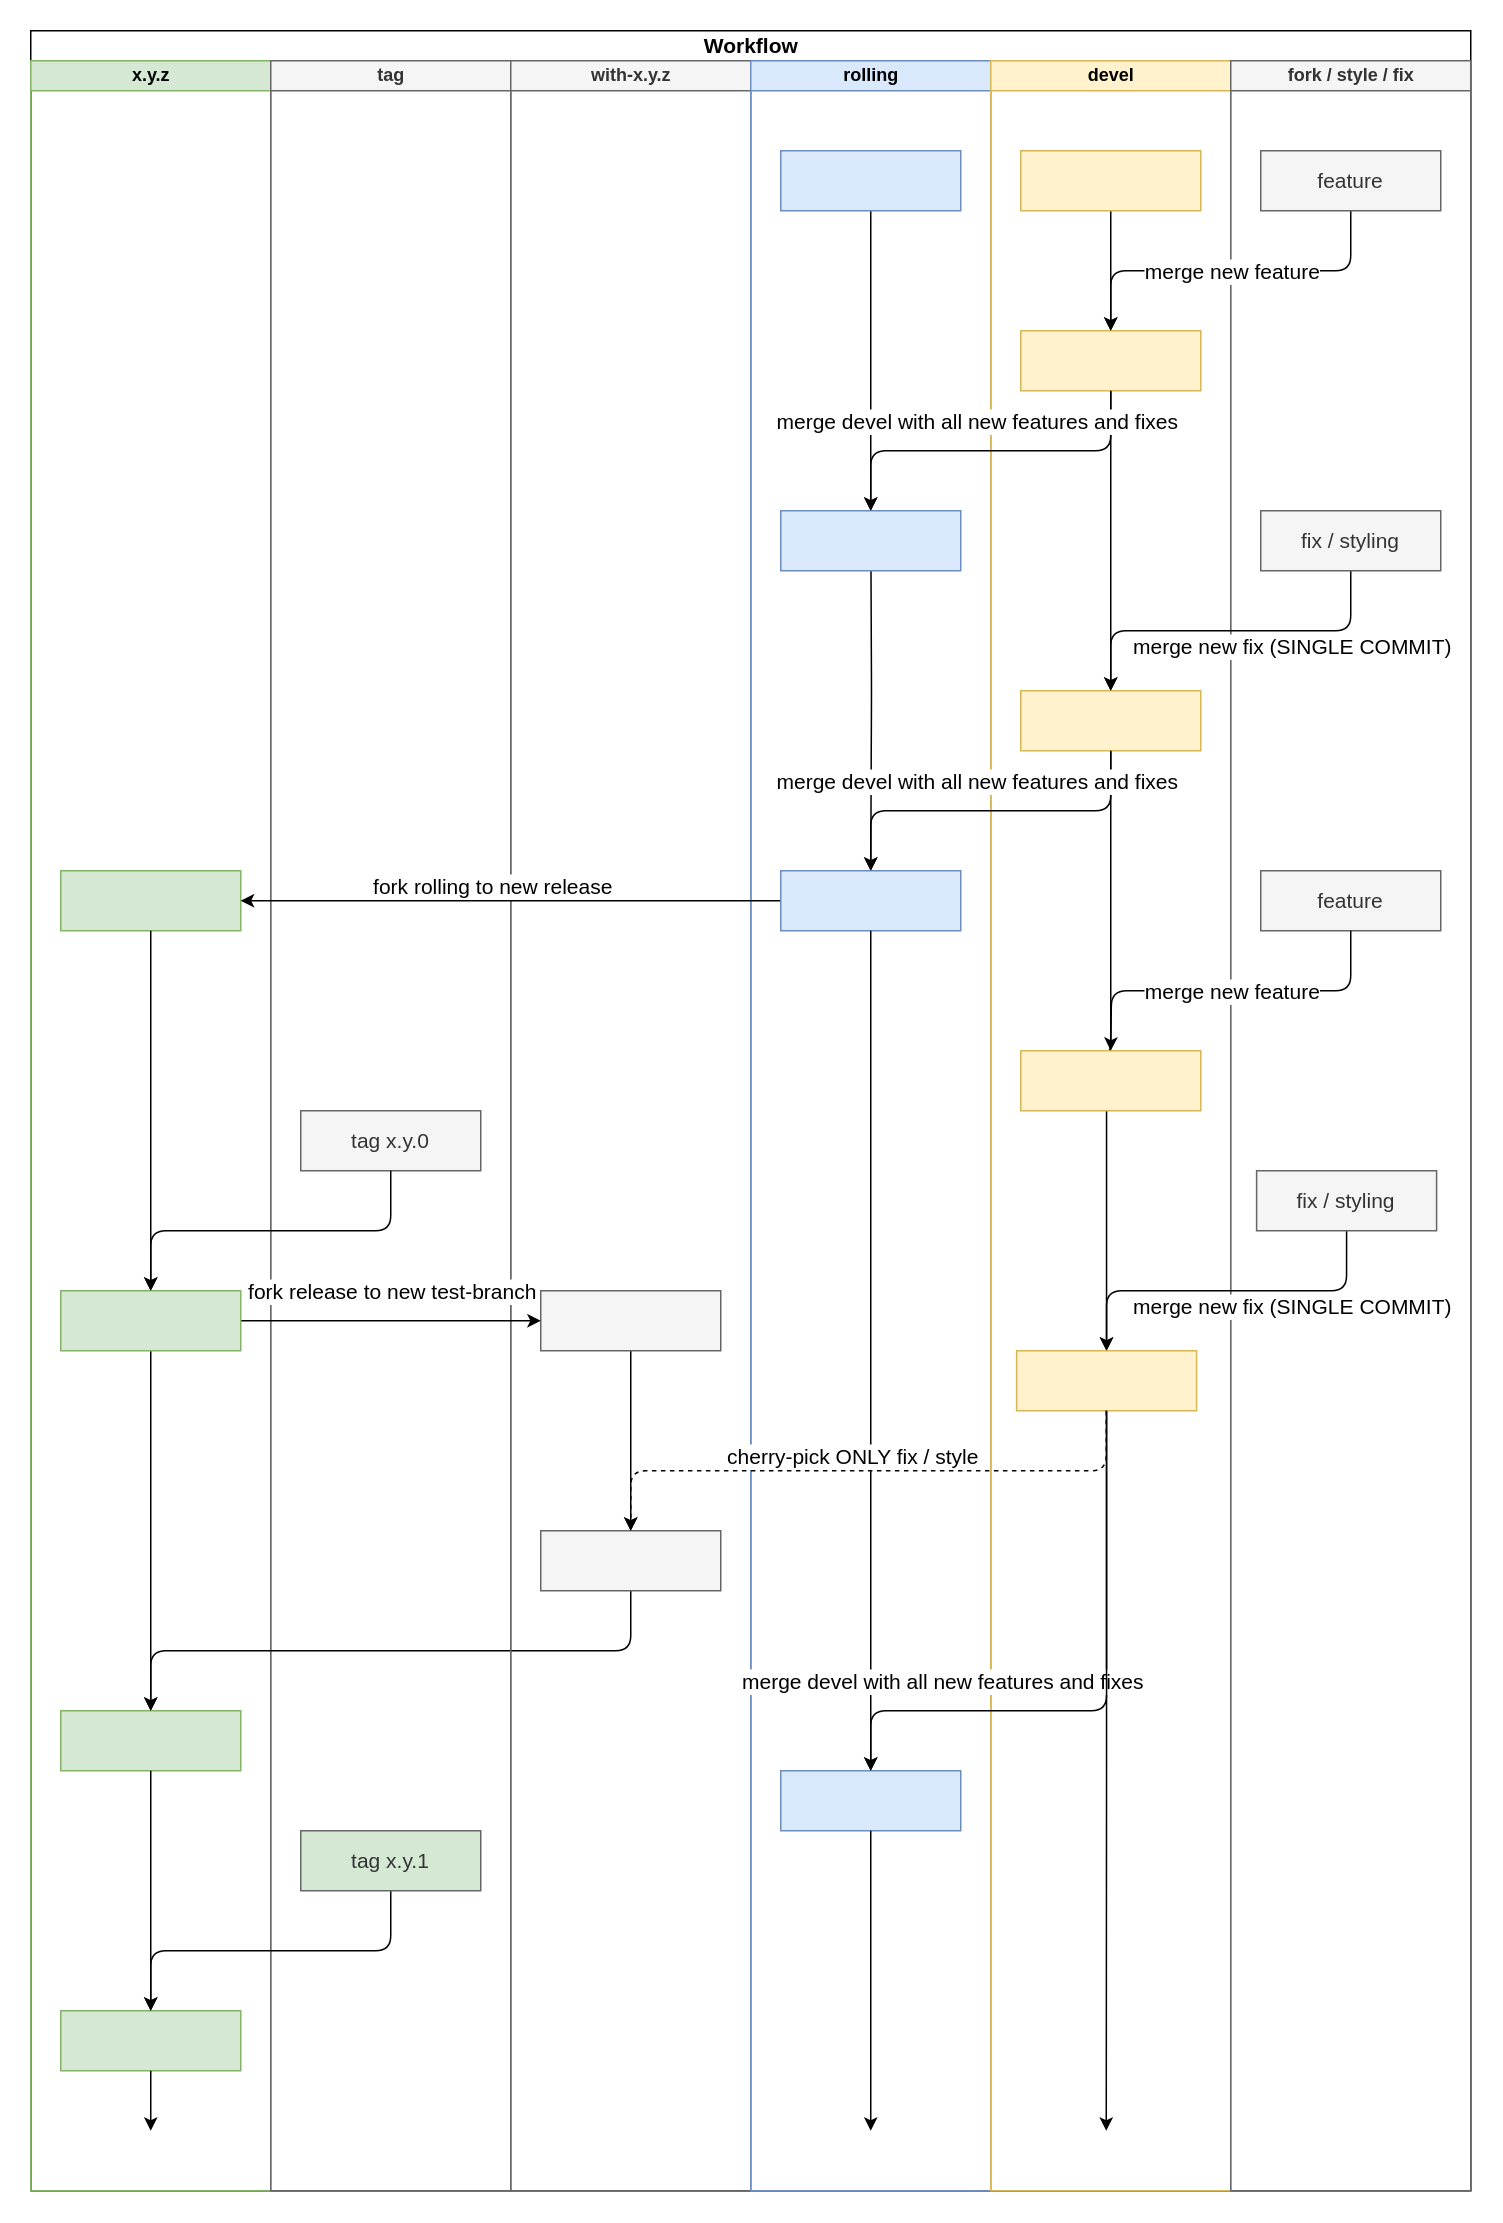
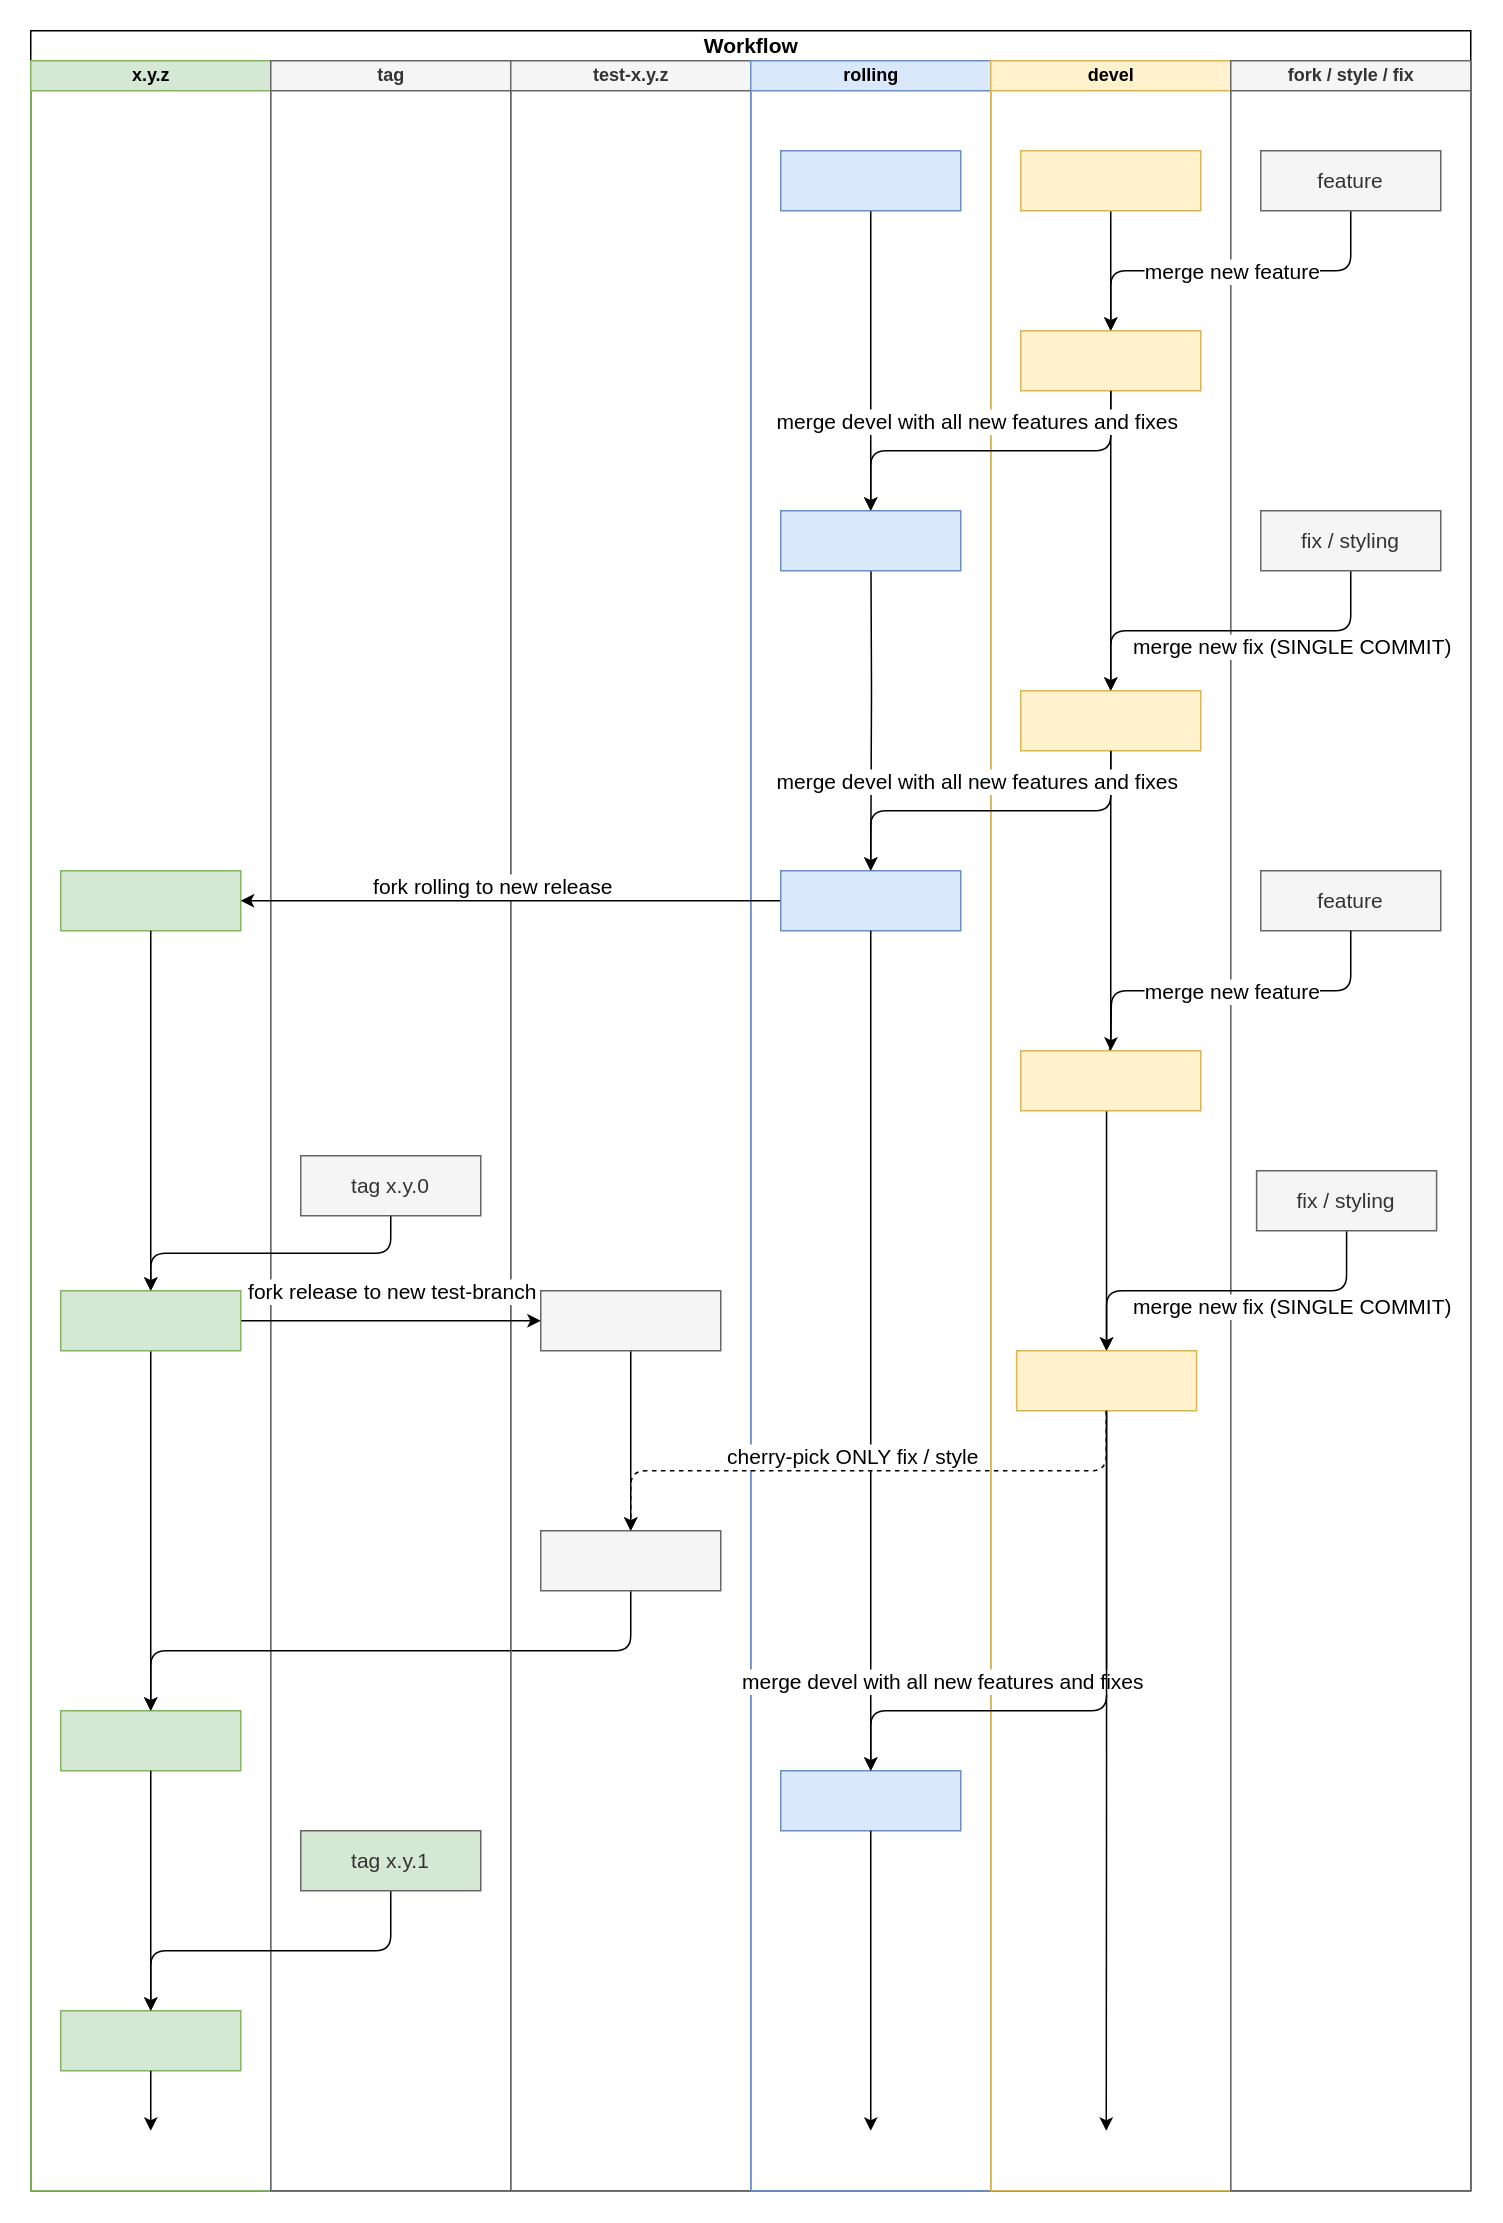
(632, 76) -> (632, 76)
(391, 1141) -> (391, 1186)
